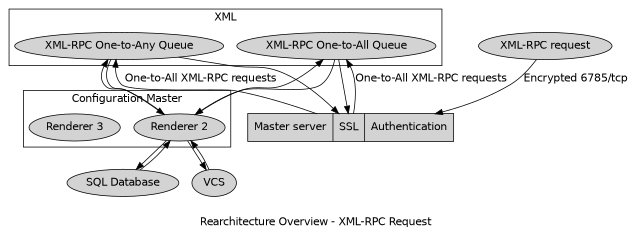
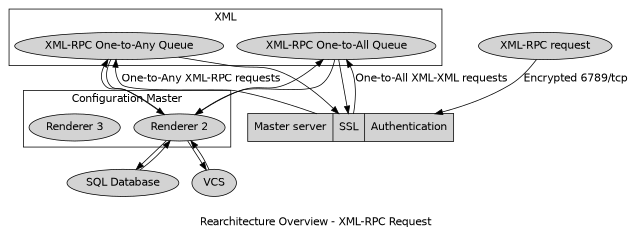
(201, 79) -> (201, 79)
(431, 79) -> (431, 79)
(576, 79) -> (576, 79)
